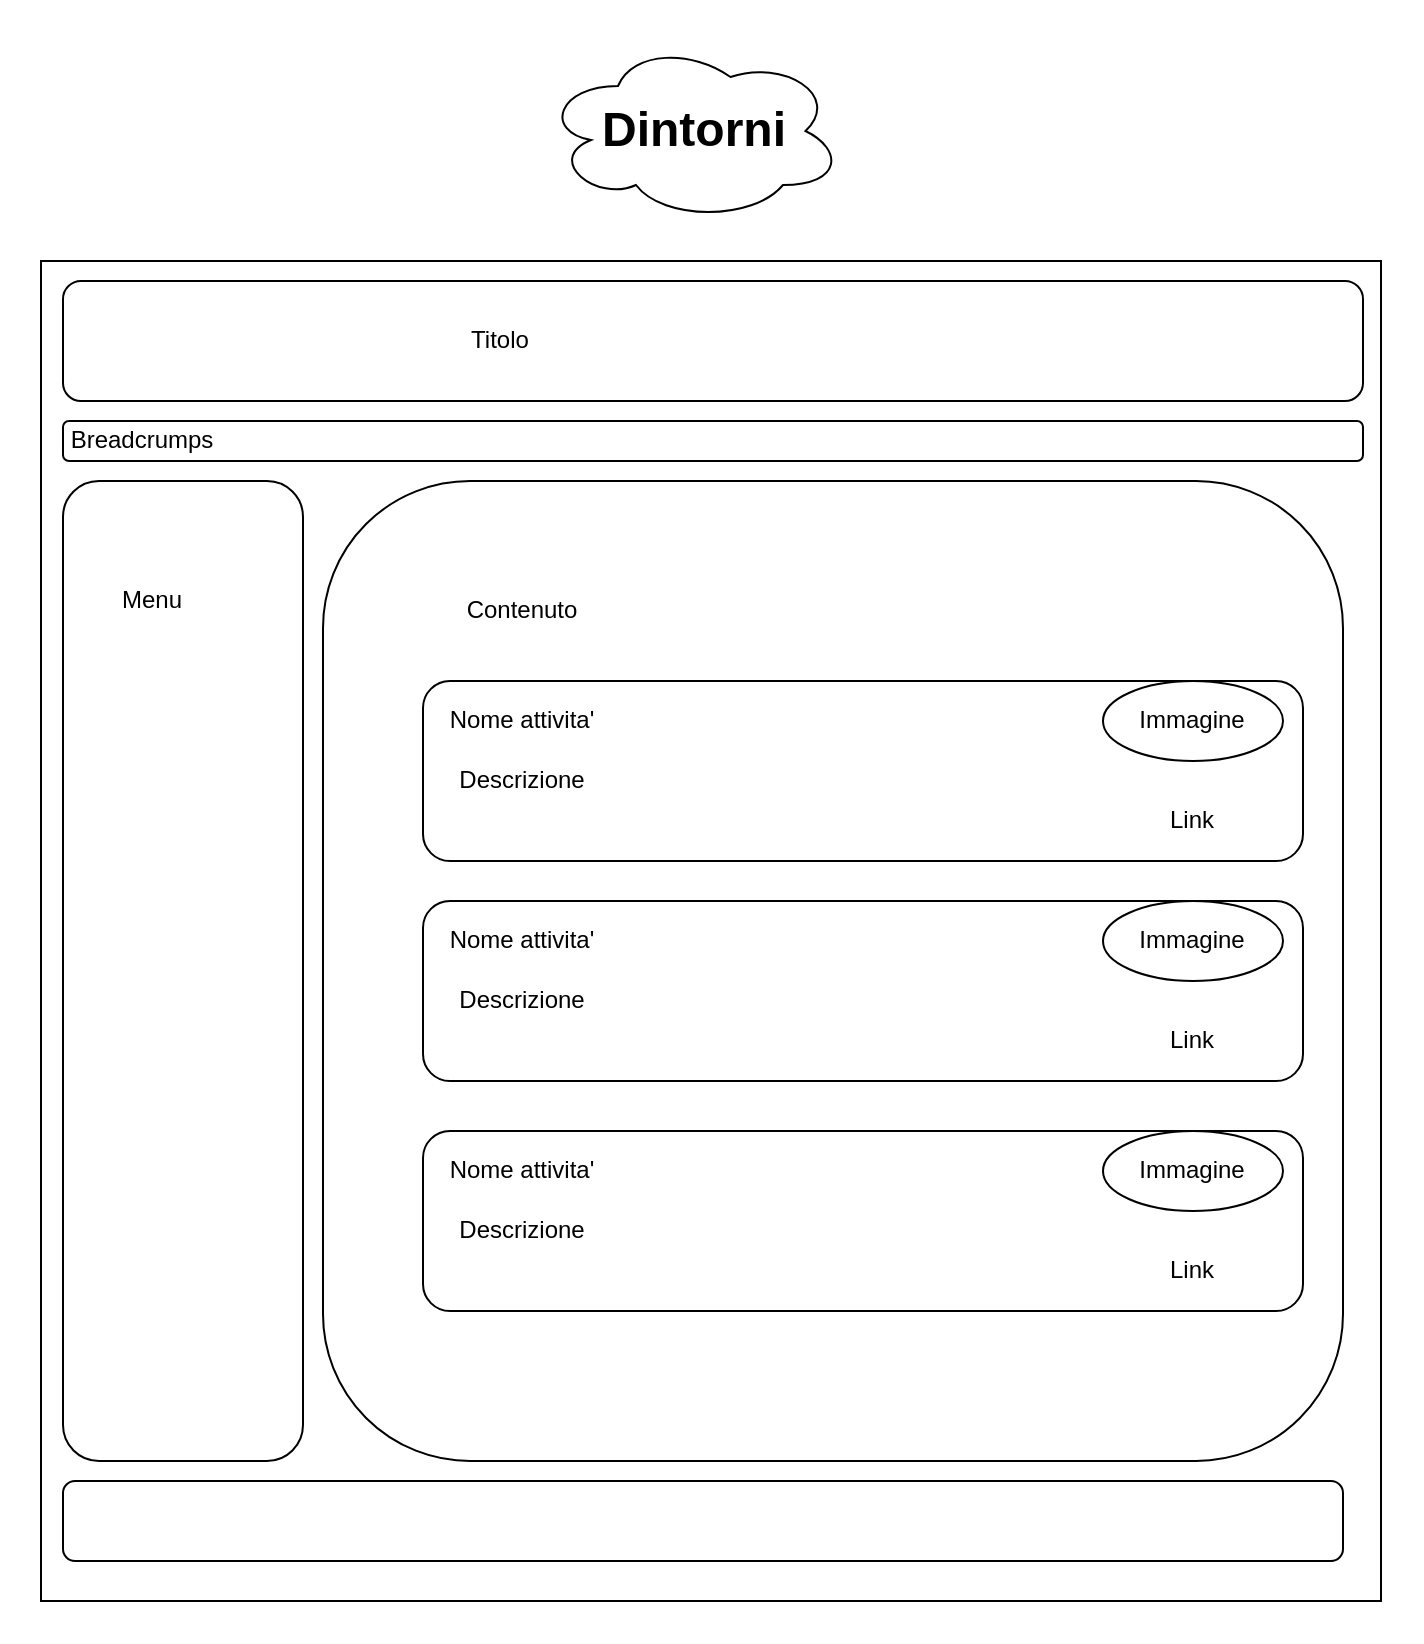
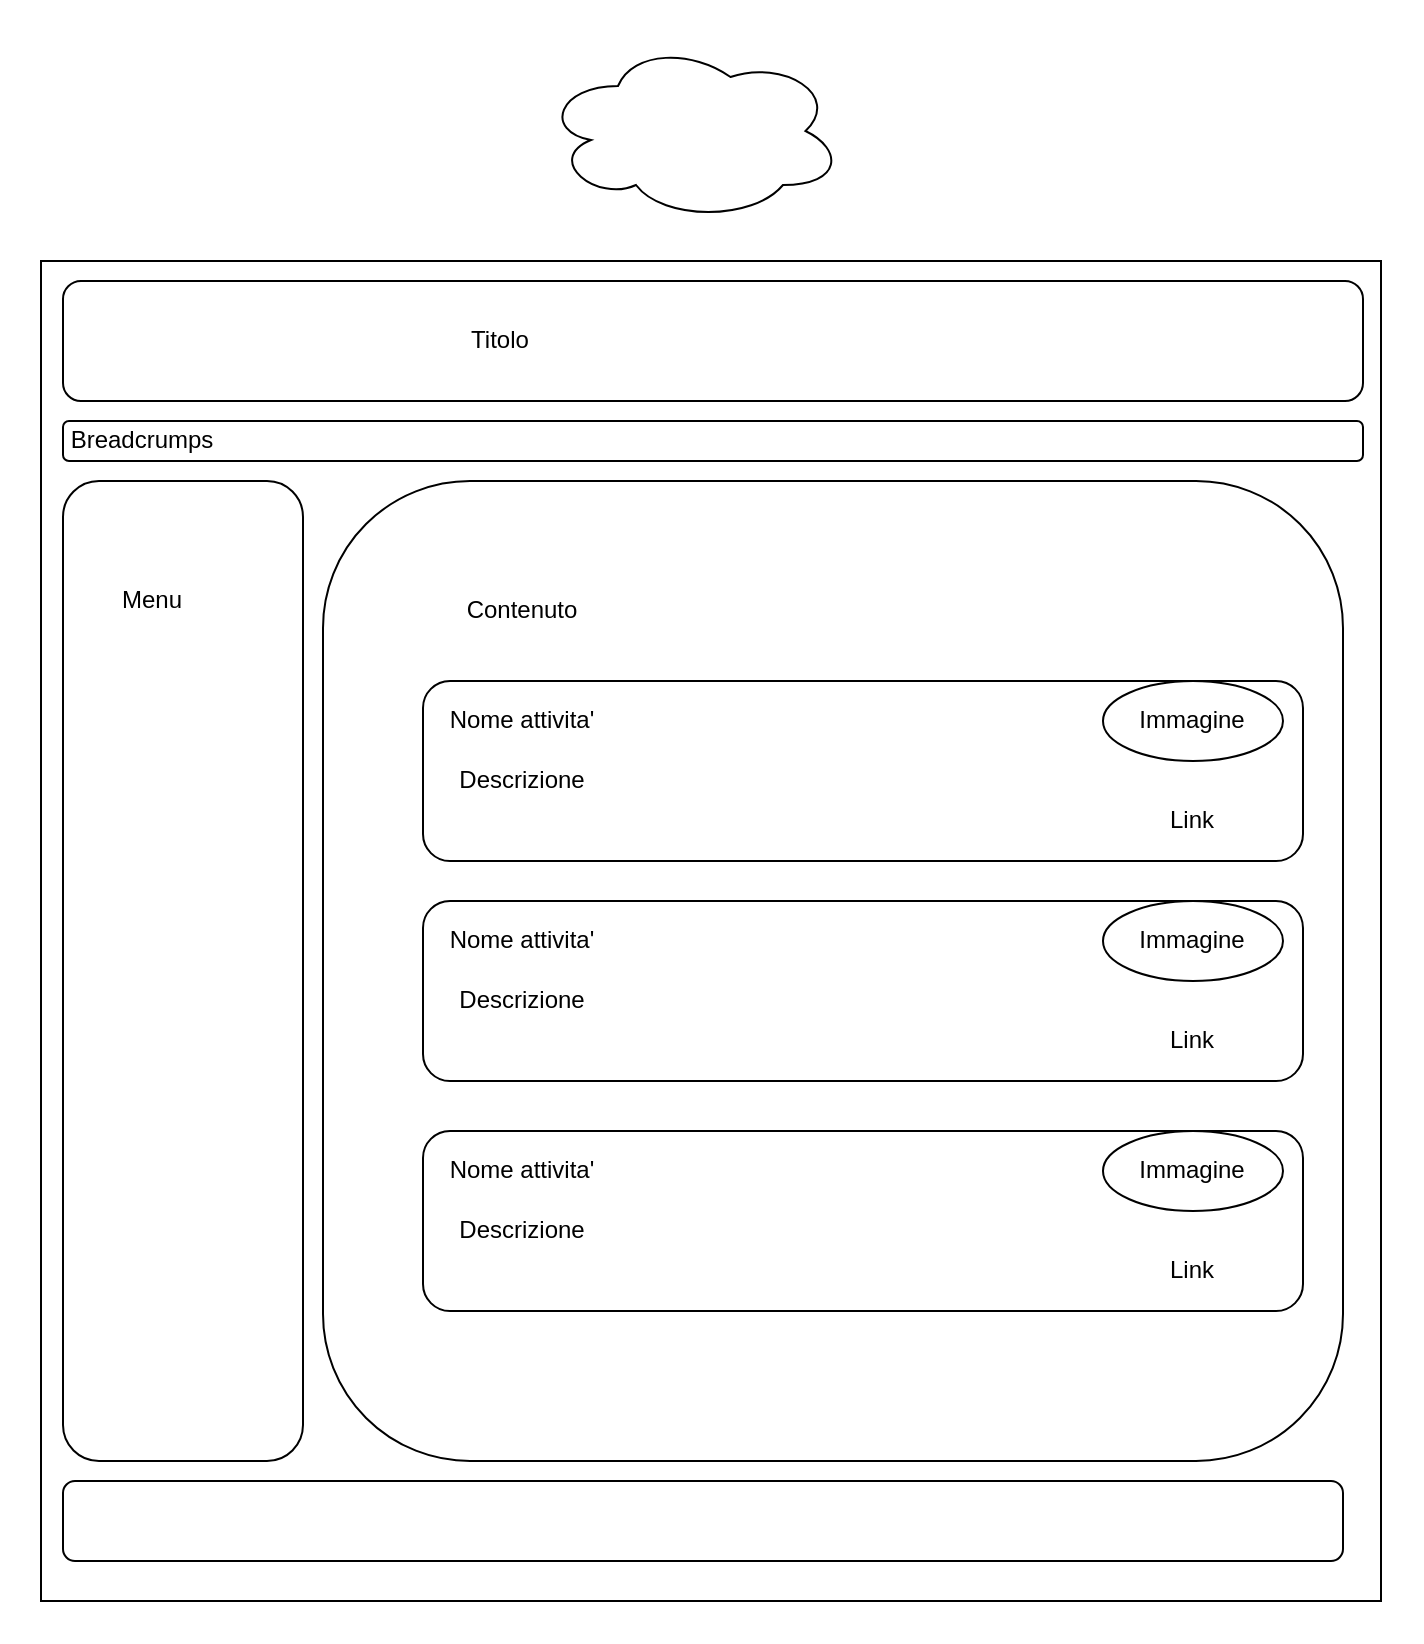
(693, 131) -> none
